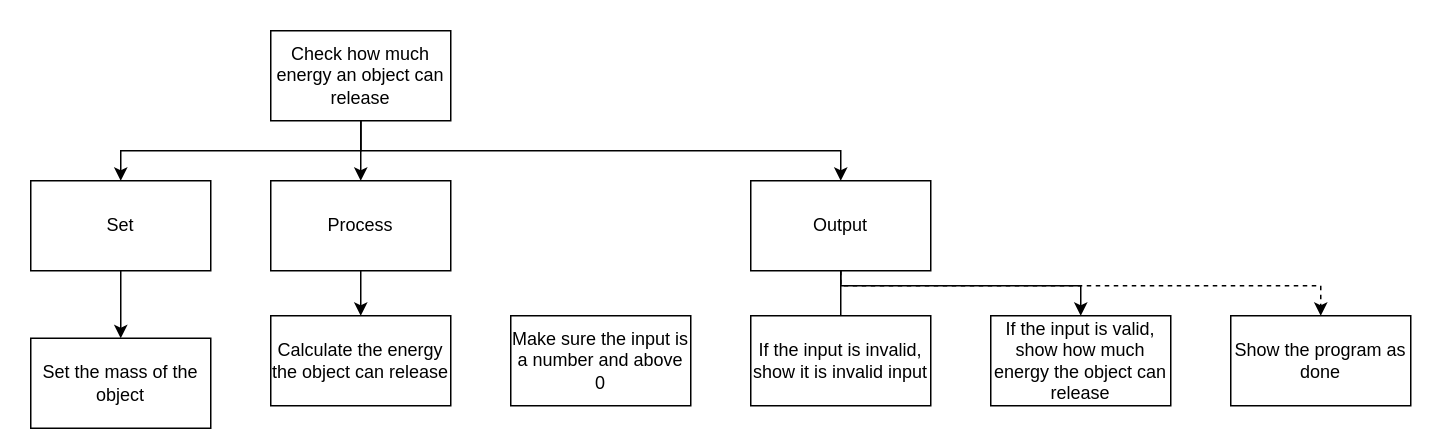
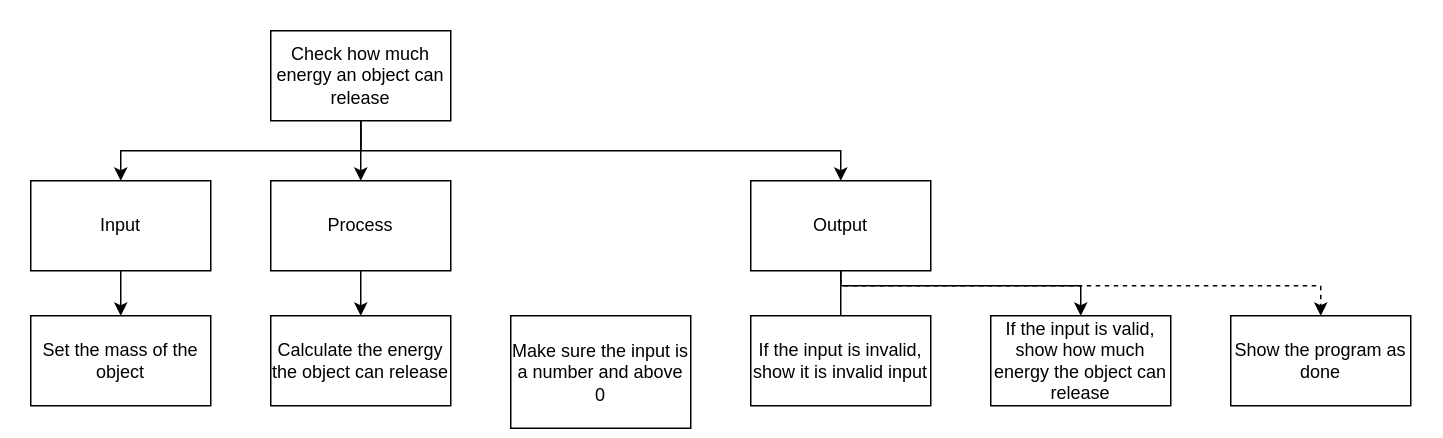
(121, 226) -> (121, 226)
(601, 361) -> (601, 372)
(121, 383) -> (121, 361)
